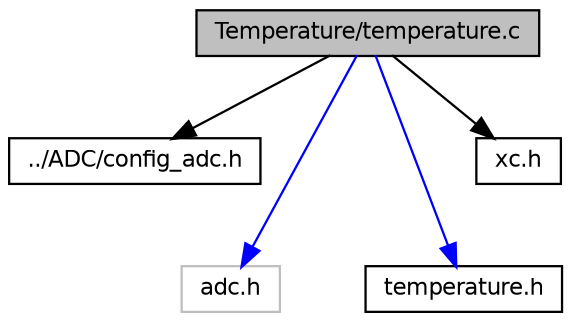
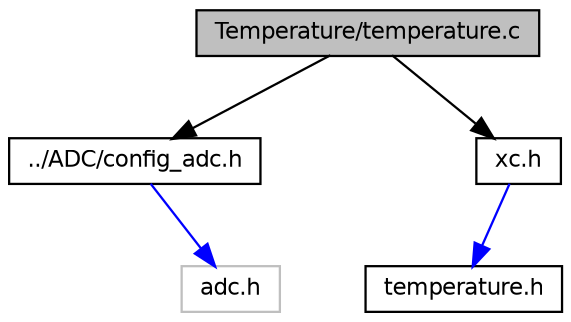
(412, 150) -> (496, 215)
(305, 151) -> (176, 216)
